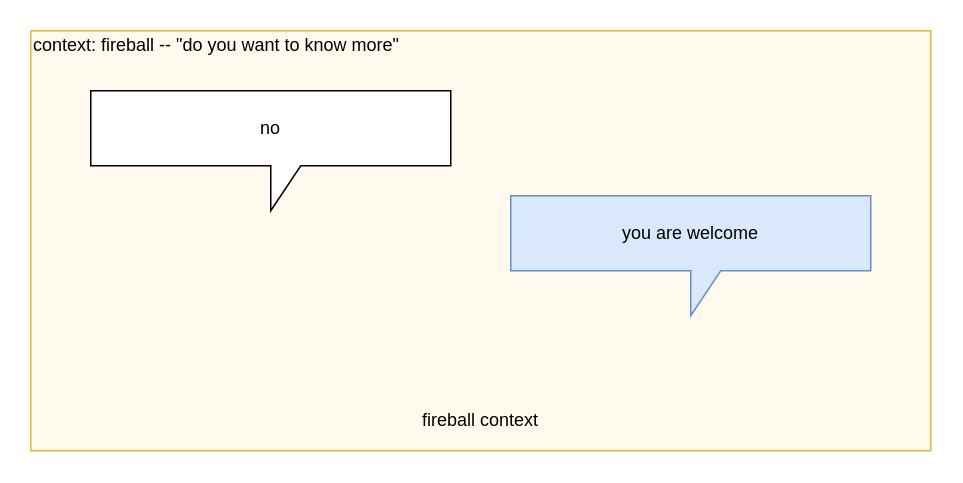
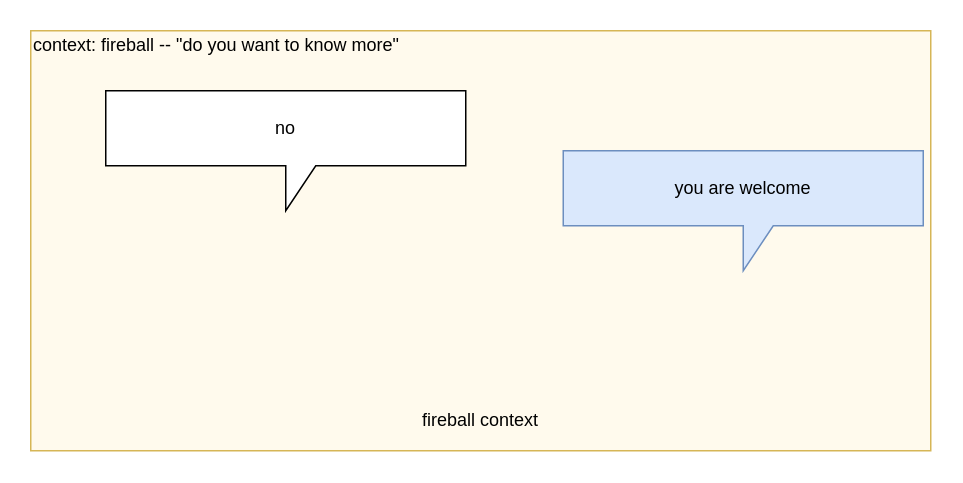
(271, 151) -> (286, 151)
(691, 256) -> (743, 211)
